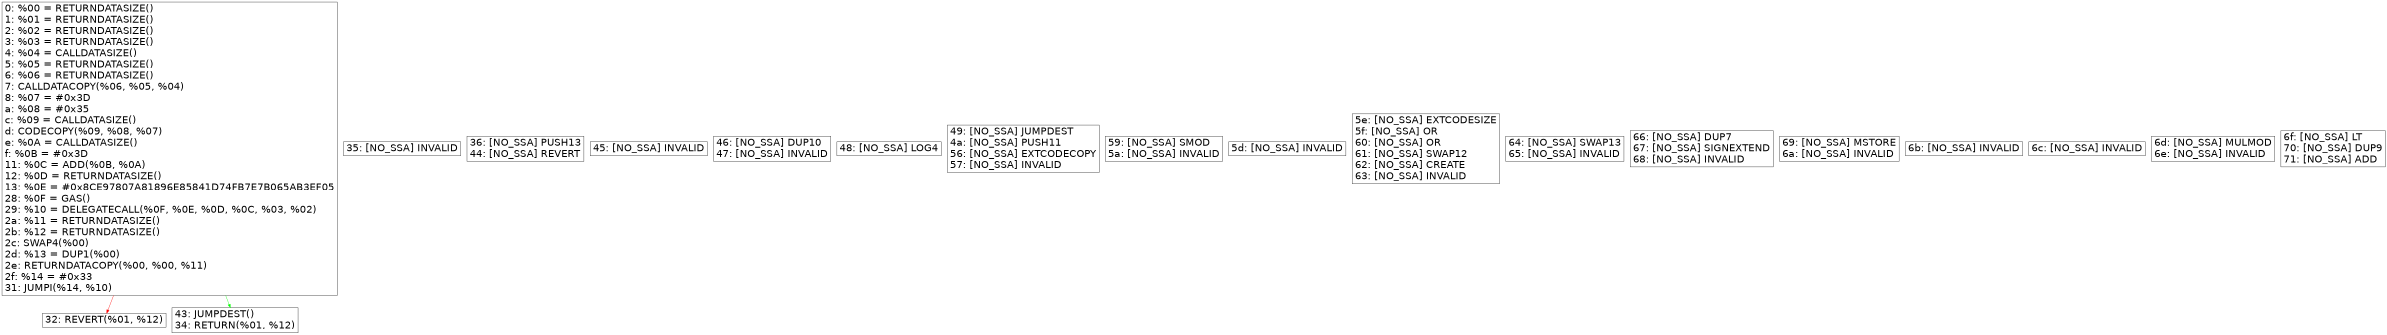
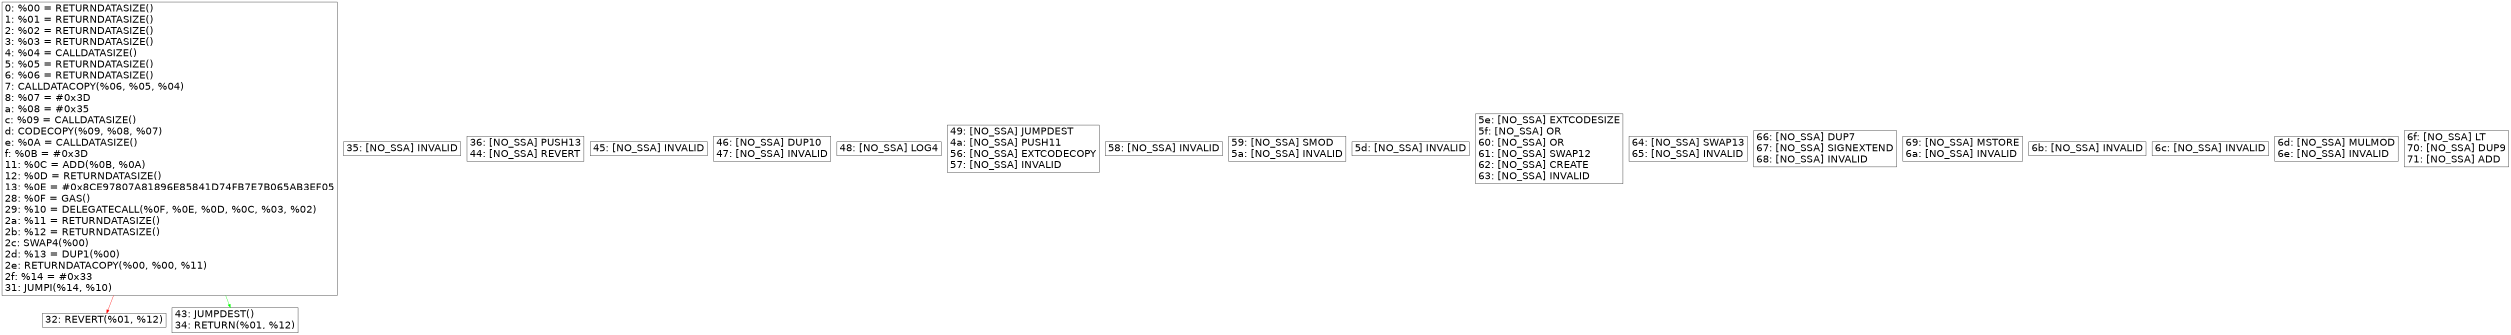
none -> (1164, 149)
